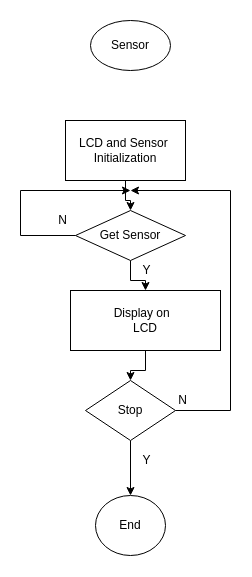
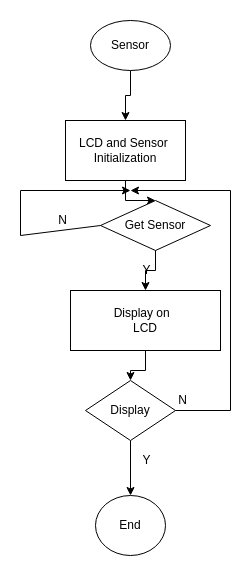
none -> (131, 95)
(131, 236) -> (156, 226)
(131, 411) -> (131, 411)
